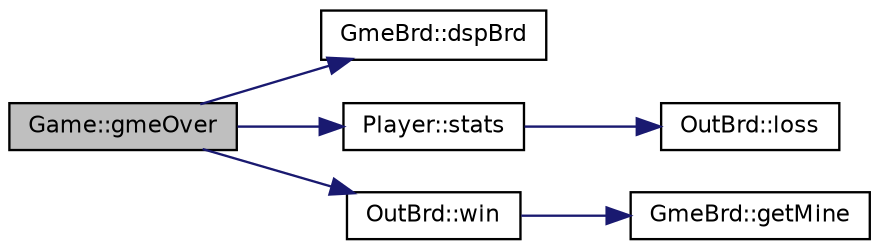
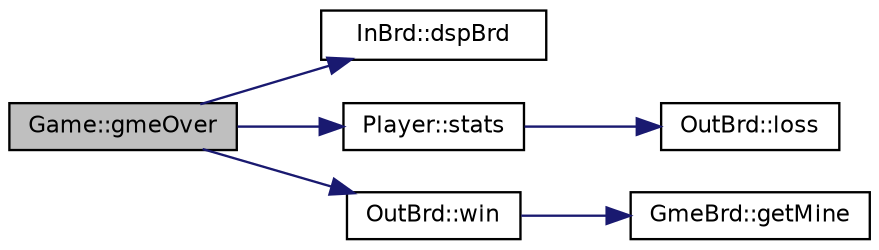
(434, 35) -> (434, 35)
